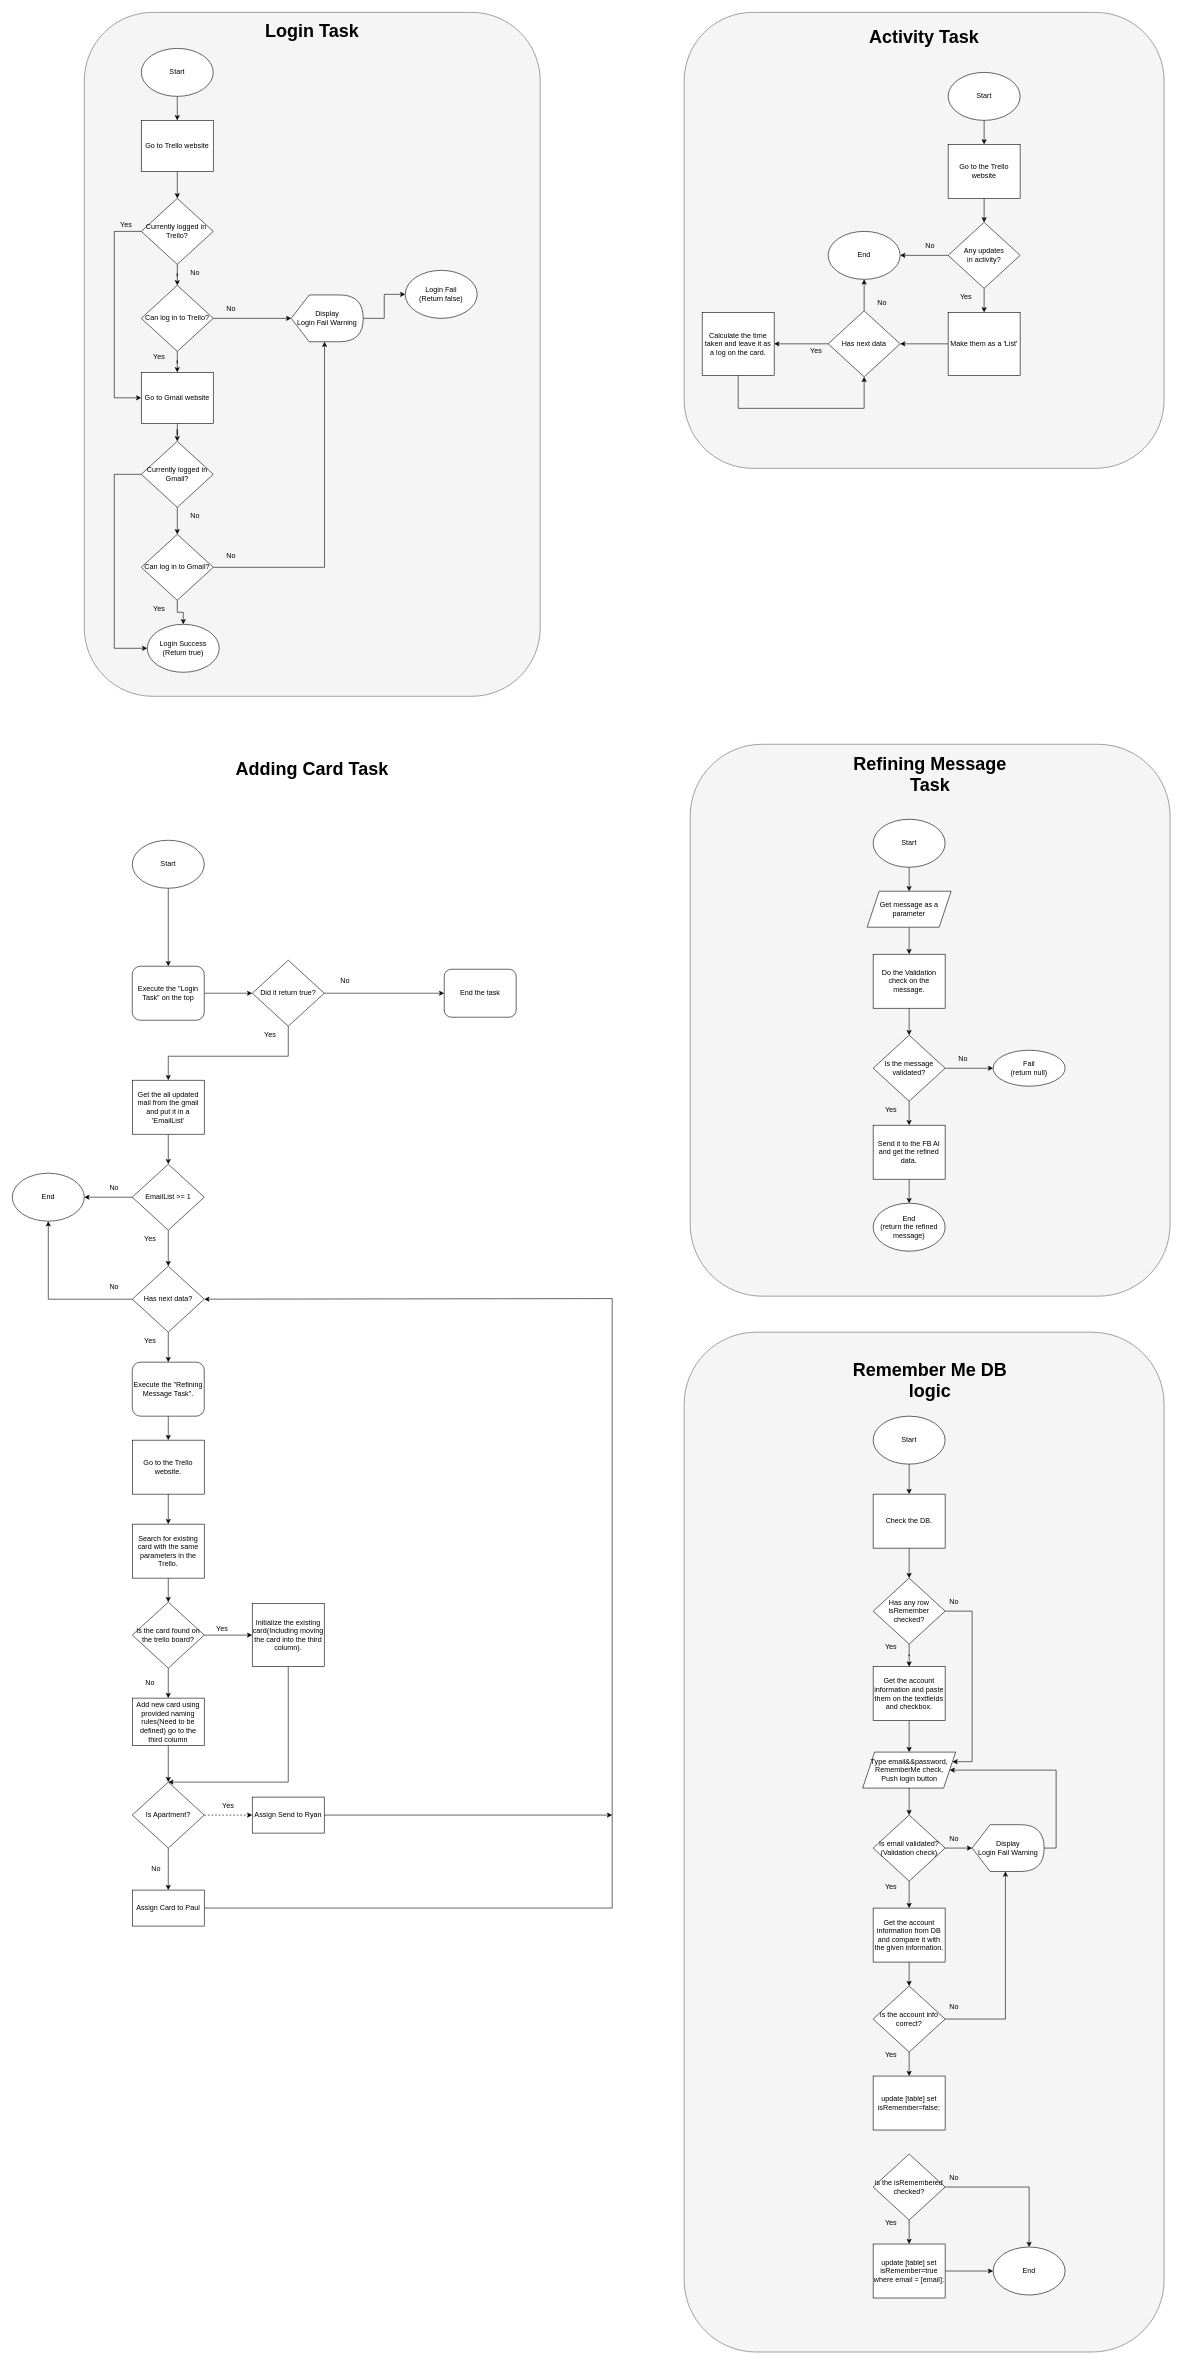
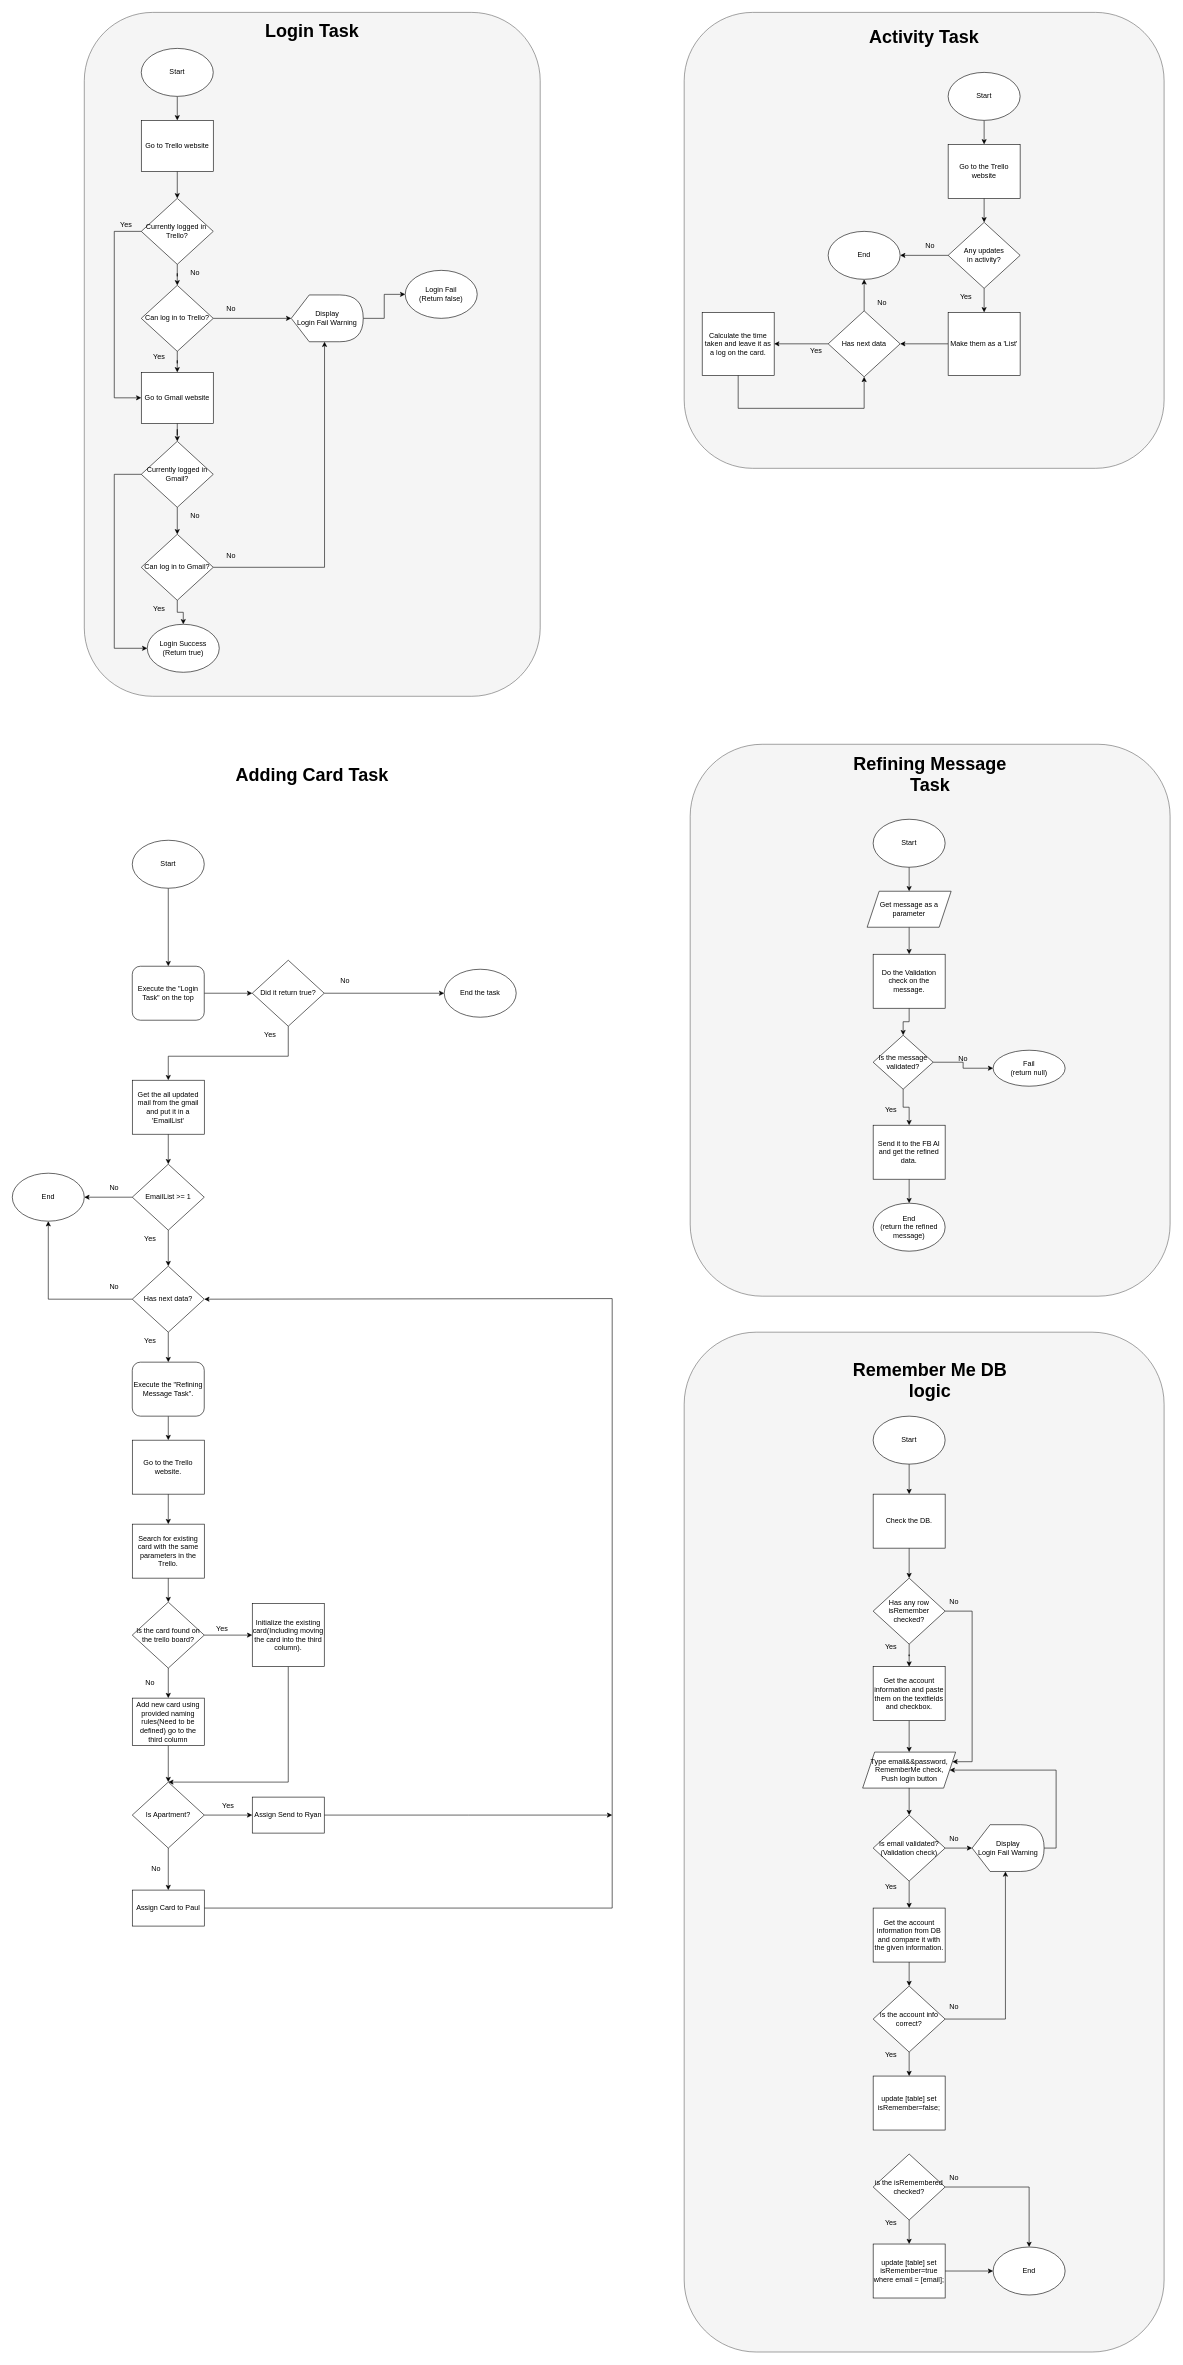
(312, 768) -> (312, 774)
(480, 993) -> (480, 993)
(909, 1068) -> (903, 1062)
(226, 1815) -> (226, 1815)
